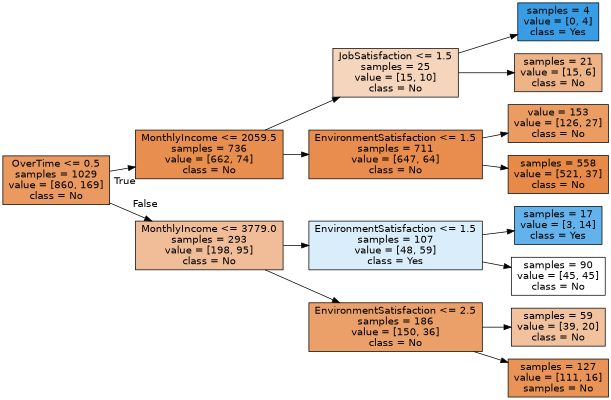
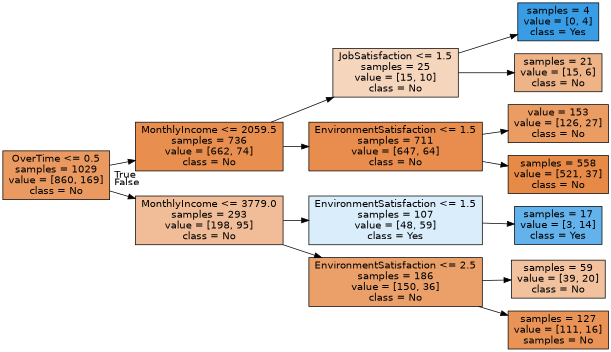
(558, 276) -> none
